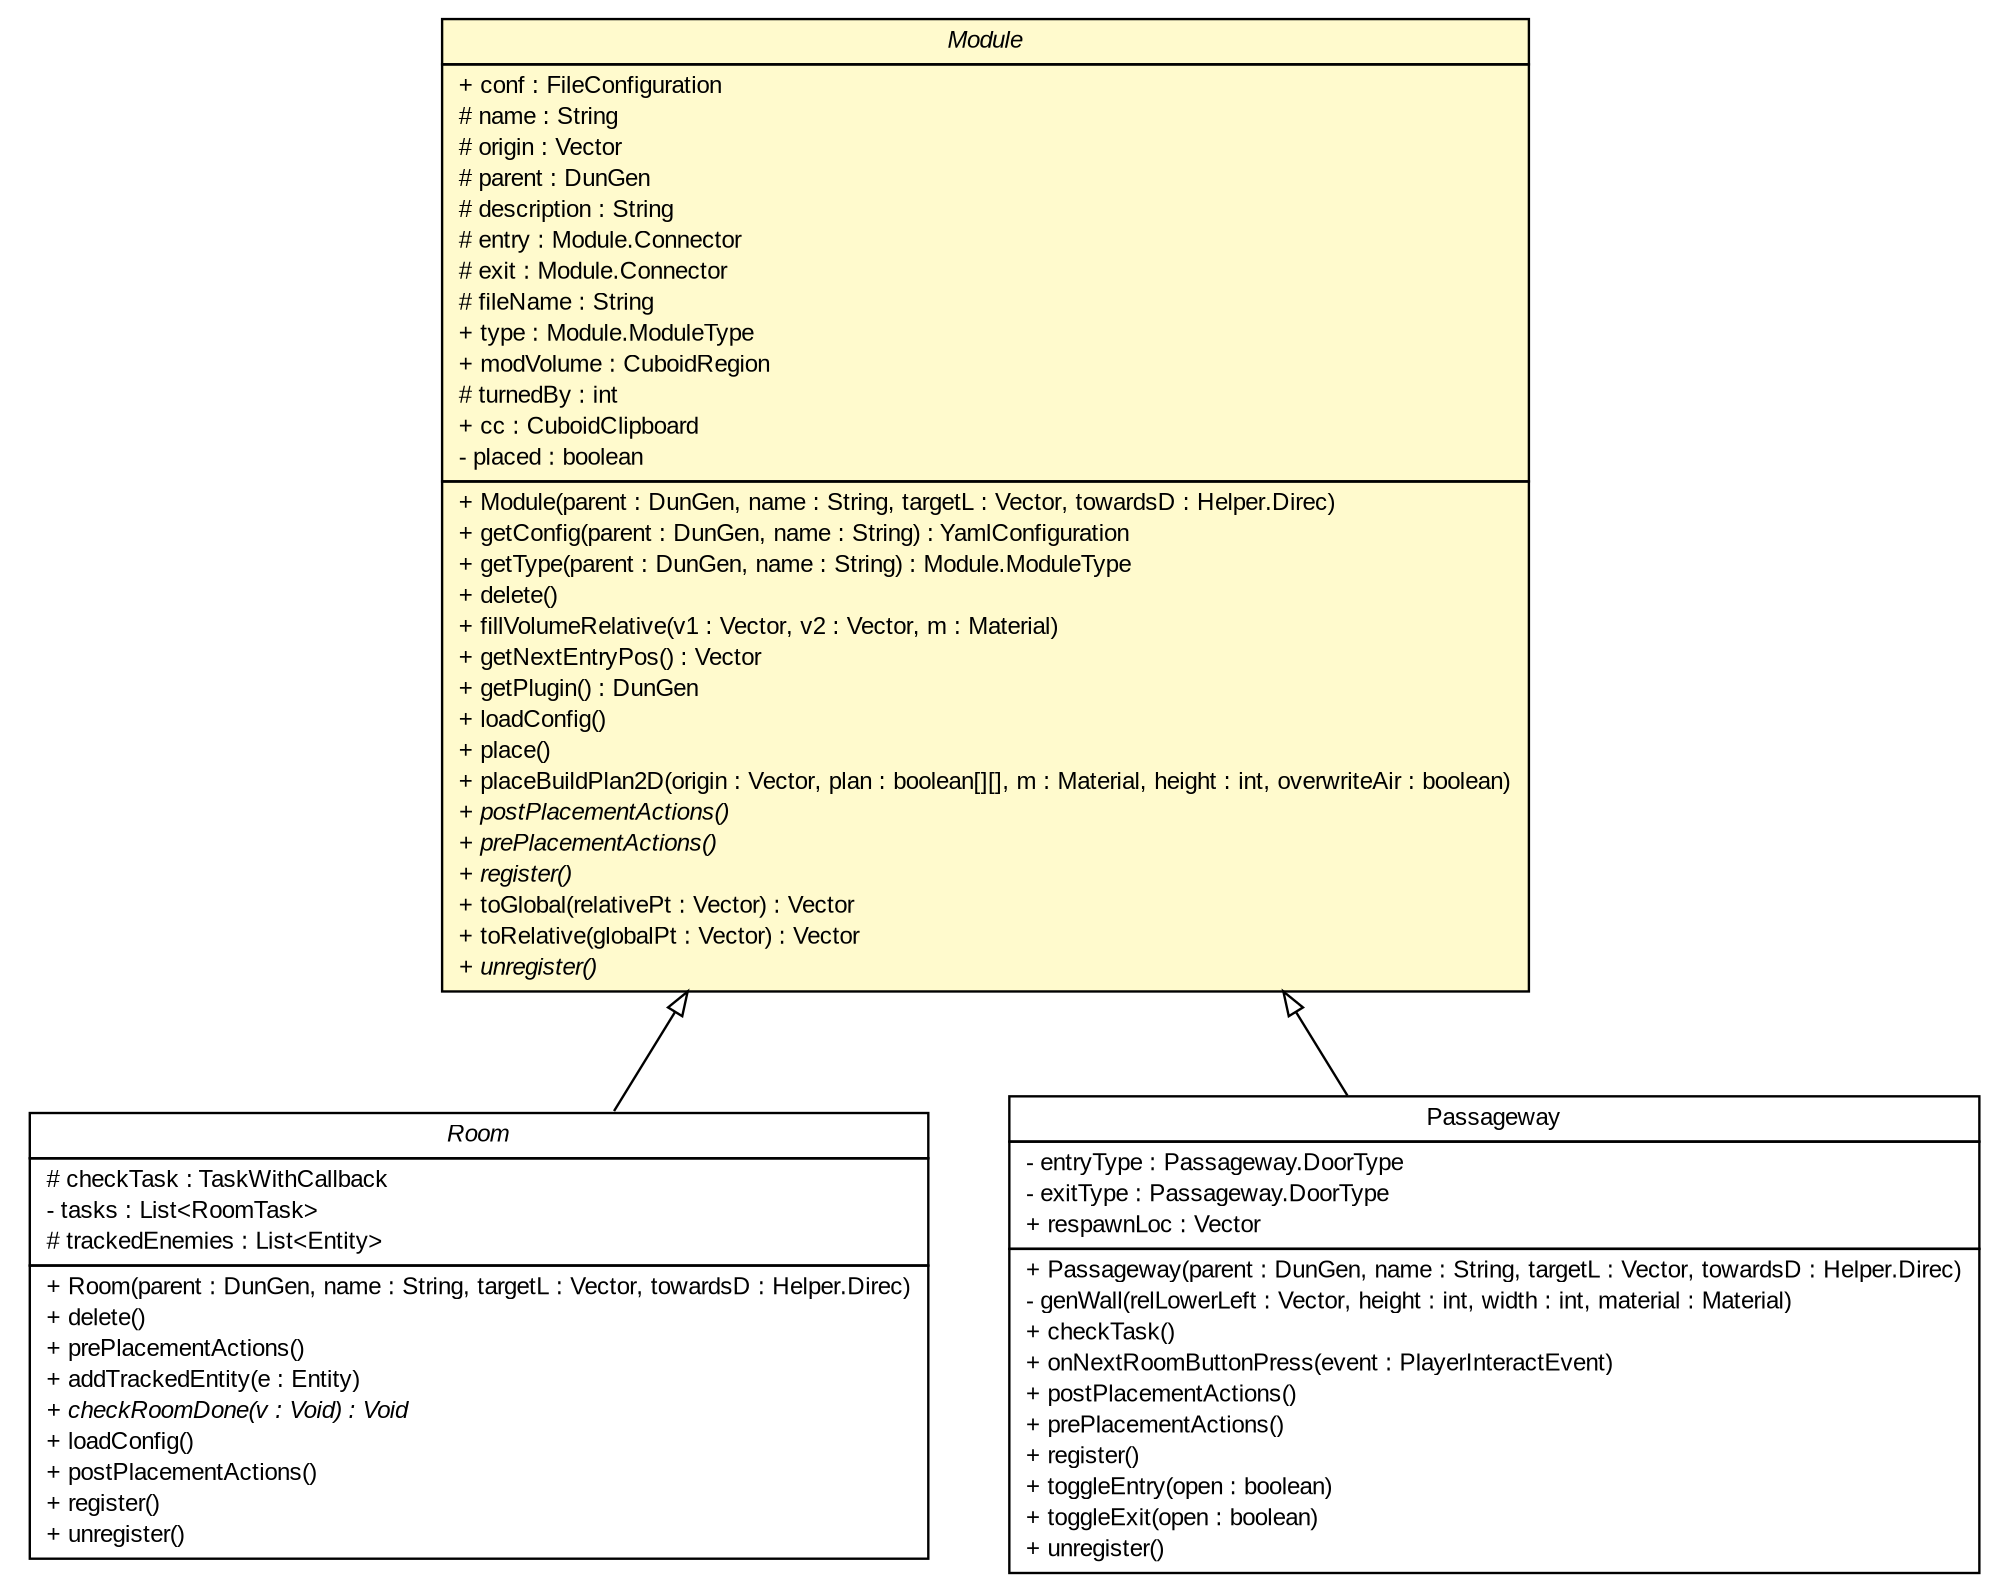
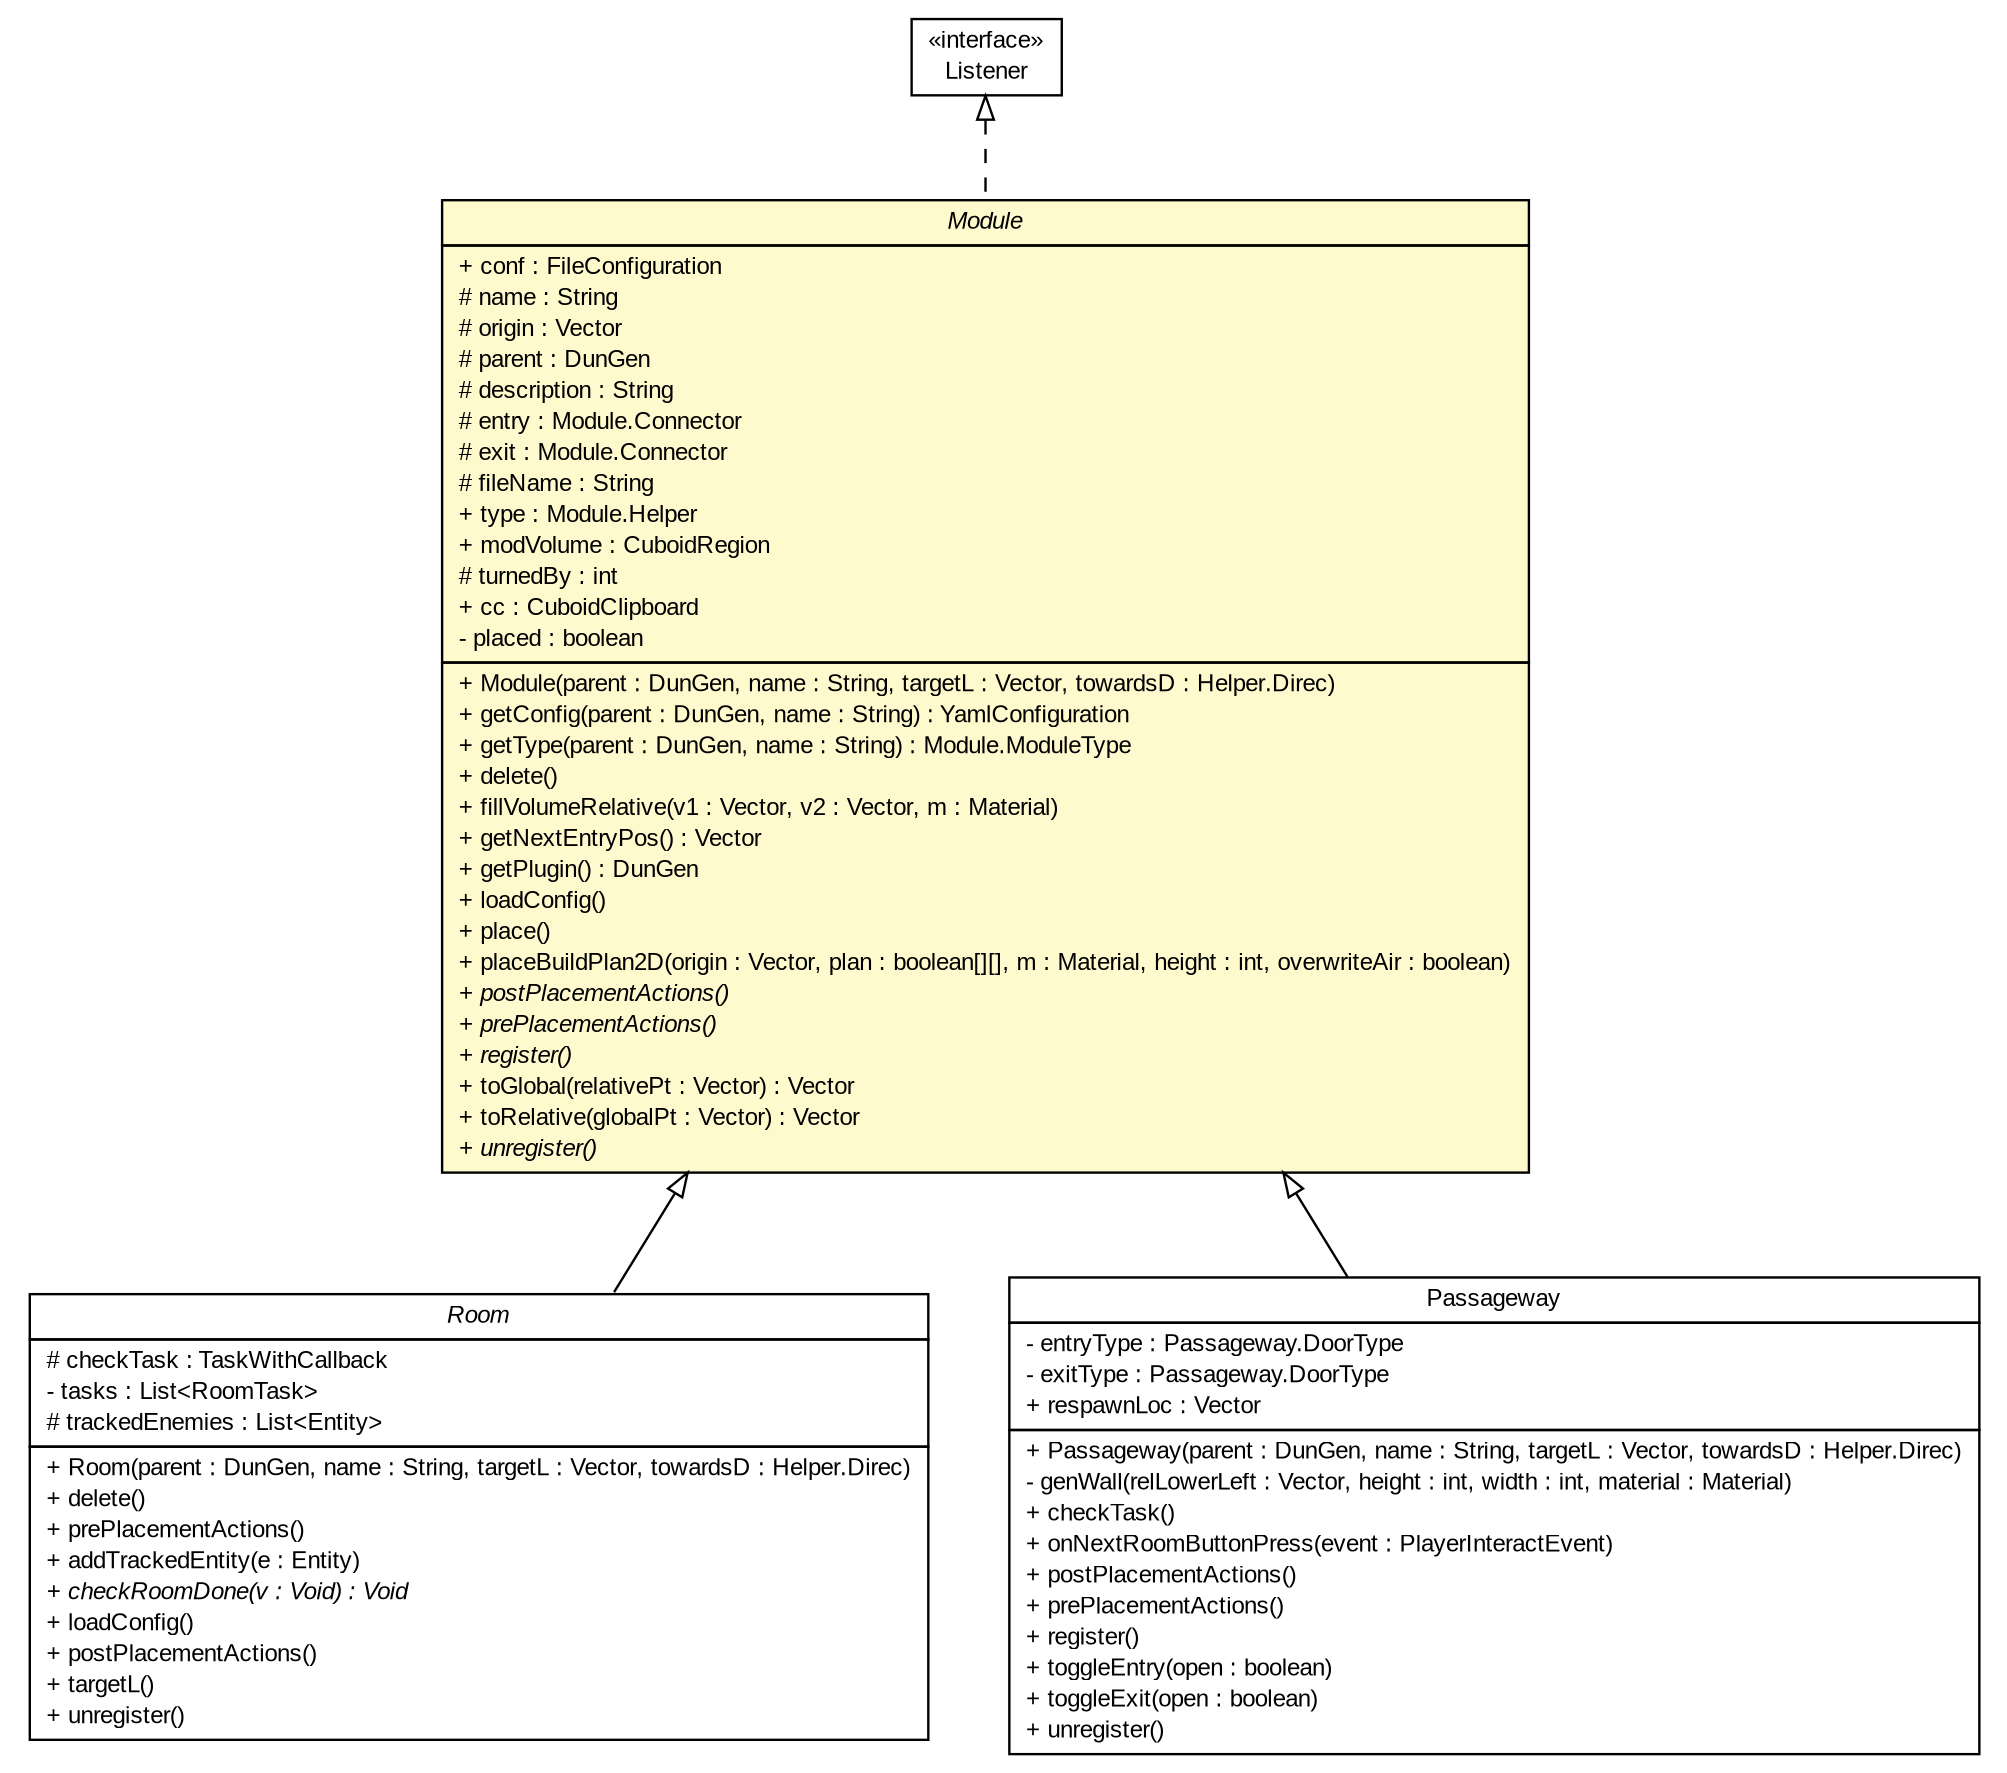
none -> (986, 57)
(607, 334) -> (578, 515)
(104, 1504) -> (101, 1685)
